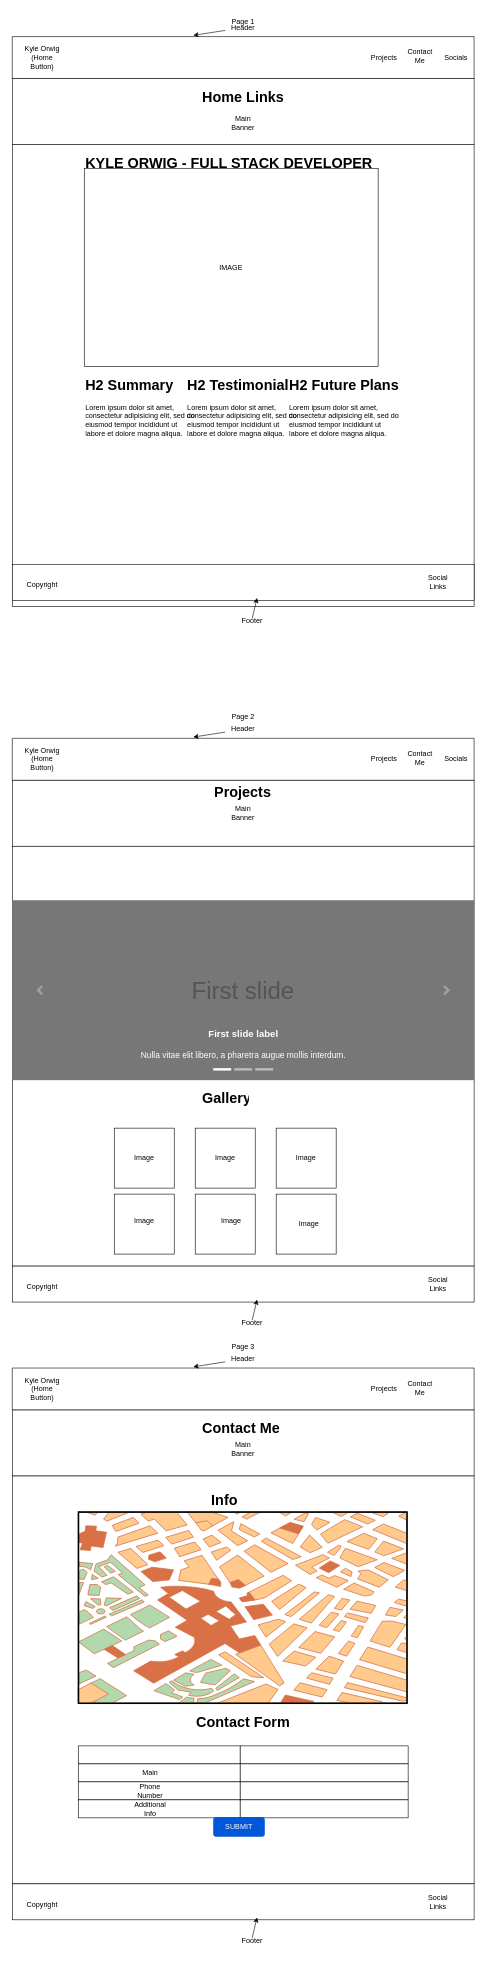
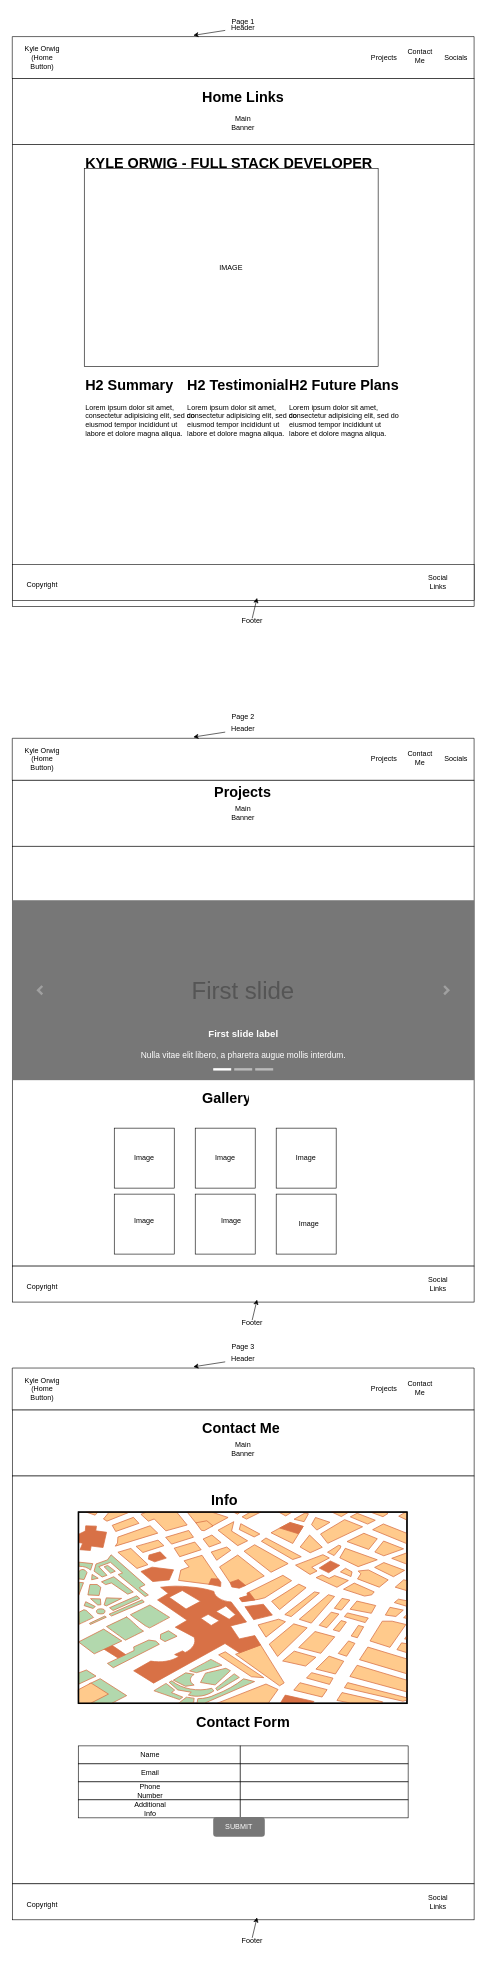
none -> (150, 1755)
(150, 1773) -> (150, 1773)
(239, 1827) -> (239, 1827)
